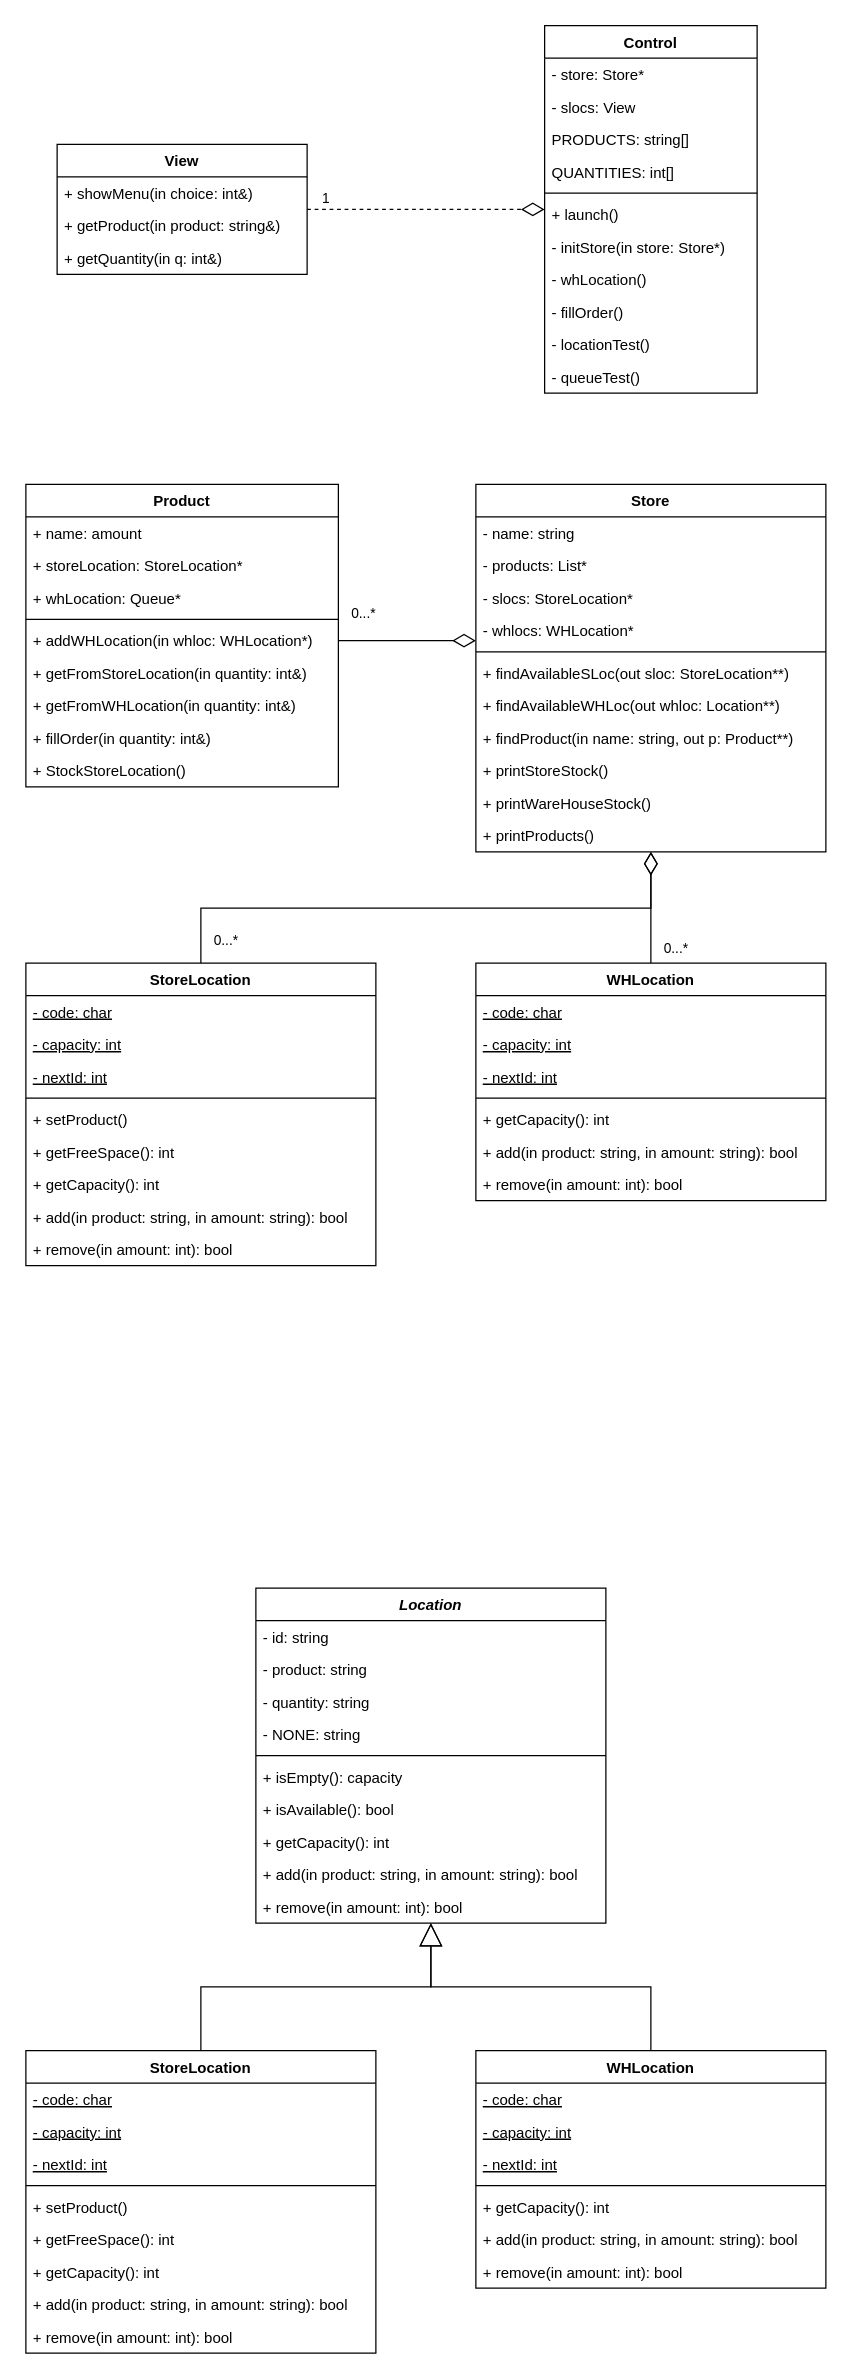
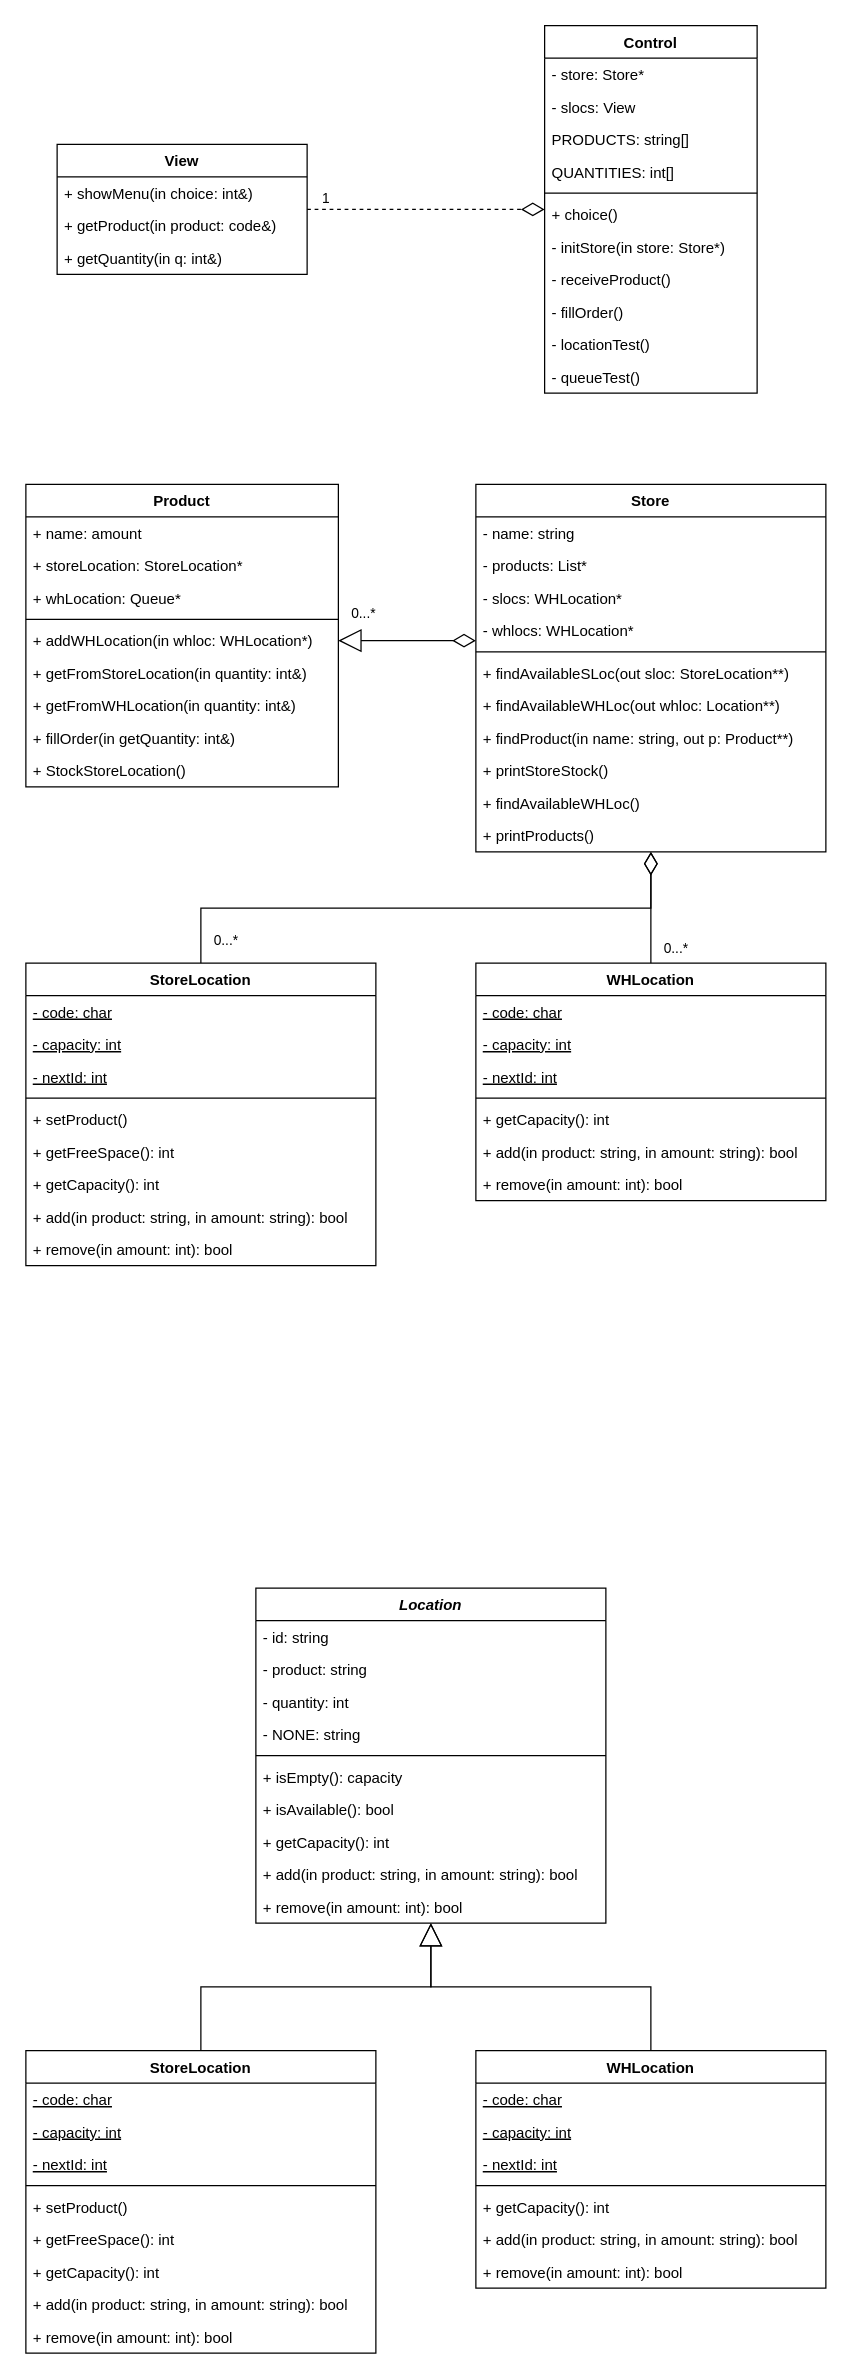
(589, 215) -> (589, 215)
(191, 226) -> (184, 226)
(606, 280) -> (623, 280)
(569, 599) -> (557, 599)
(352, 641) -> (362, 641)
(139, 739) -> (152, 739)
(575, 804) -> (565, 804)
(328, 1703) -> (316, 1703)
